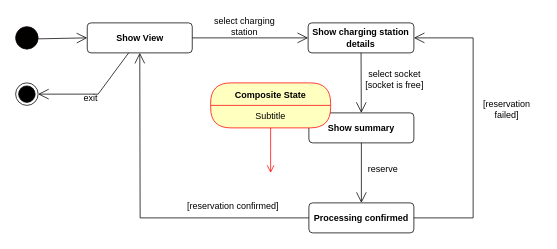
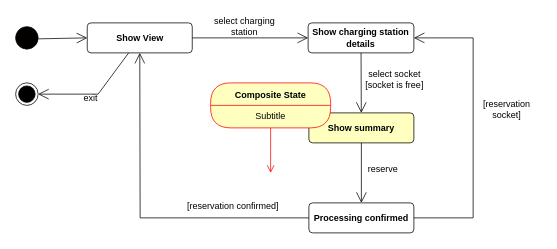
(507, 109) -> (507, 109)
(361, 128) -> (361, 128)
